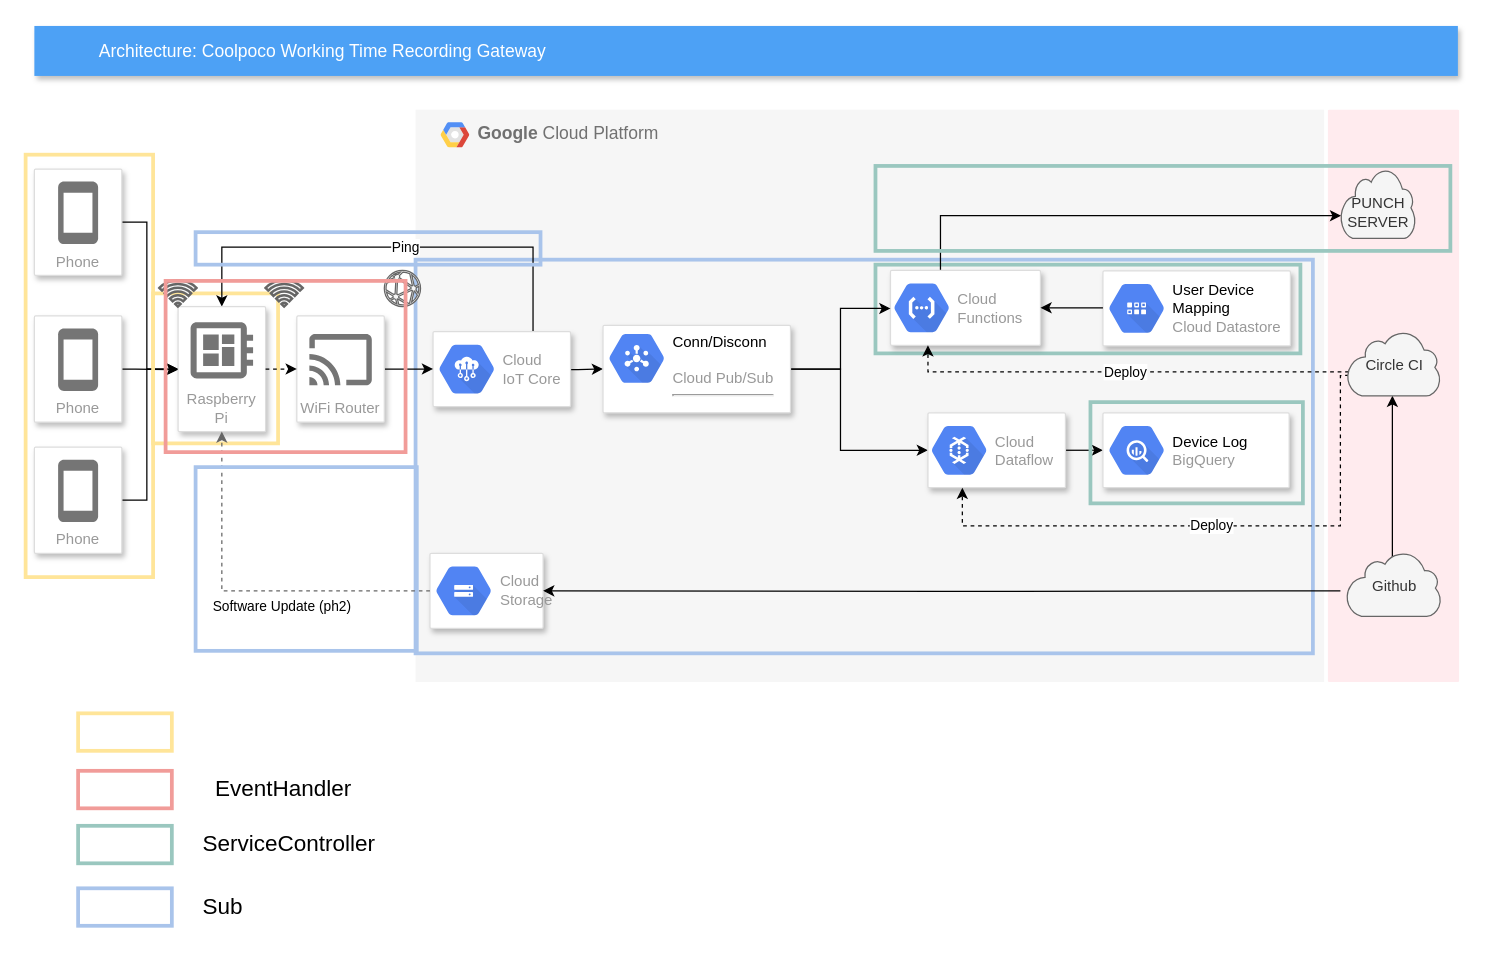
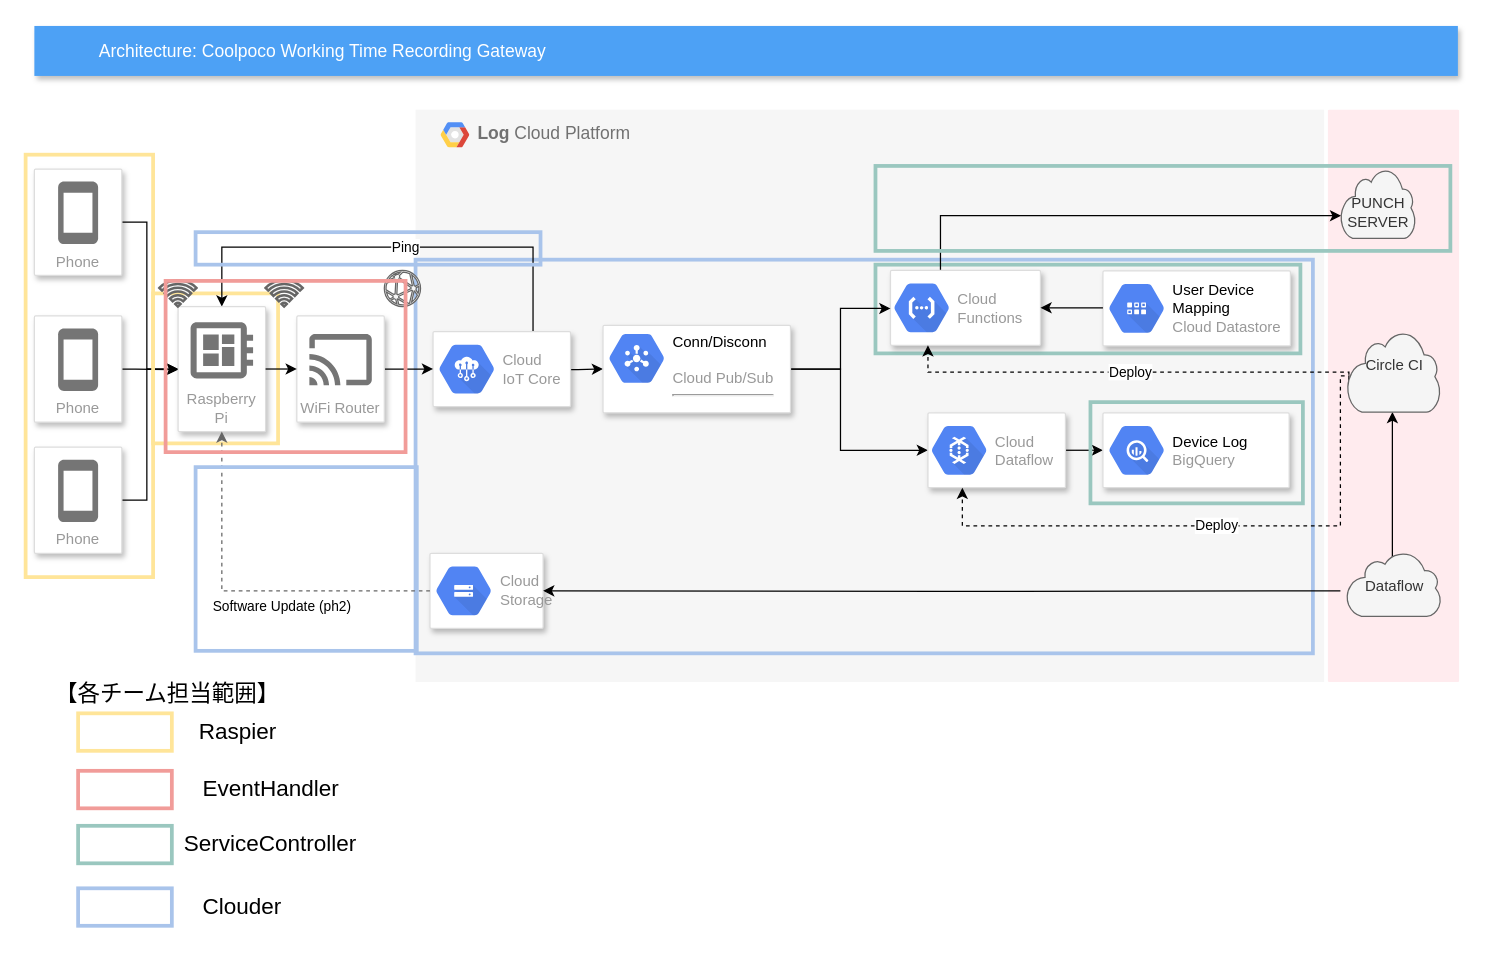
(570, 134) -> (557, 134)
(1394, 363) -> (1394, 371)
(278, 369) -> (278, 369)
(1395, 570) -> (1395, 570)
none -> (209, 694)
none -> (313, 732)
(329, 789) -> (317, 789)
(316, 844) -> (298, 844)
(216, 907) -> (231, 907)
